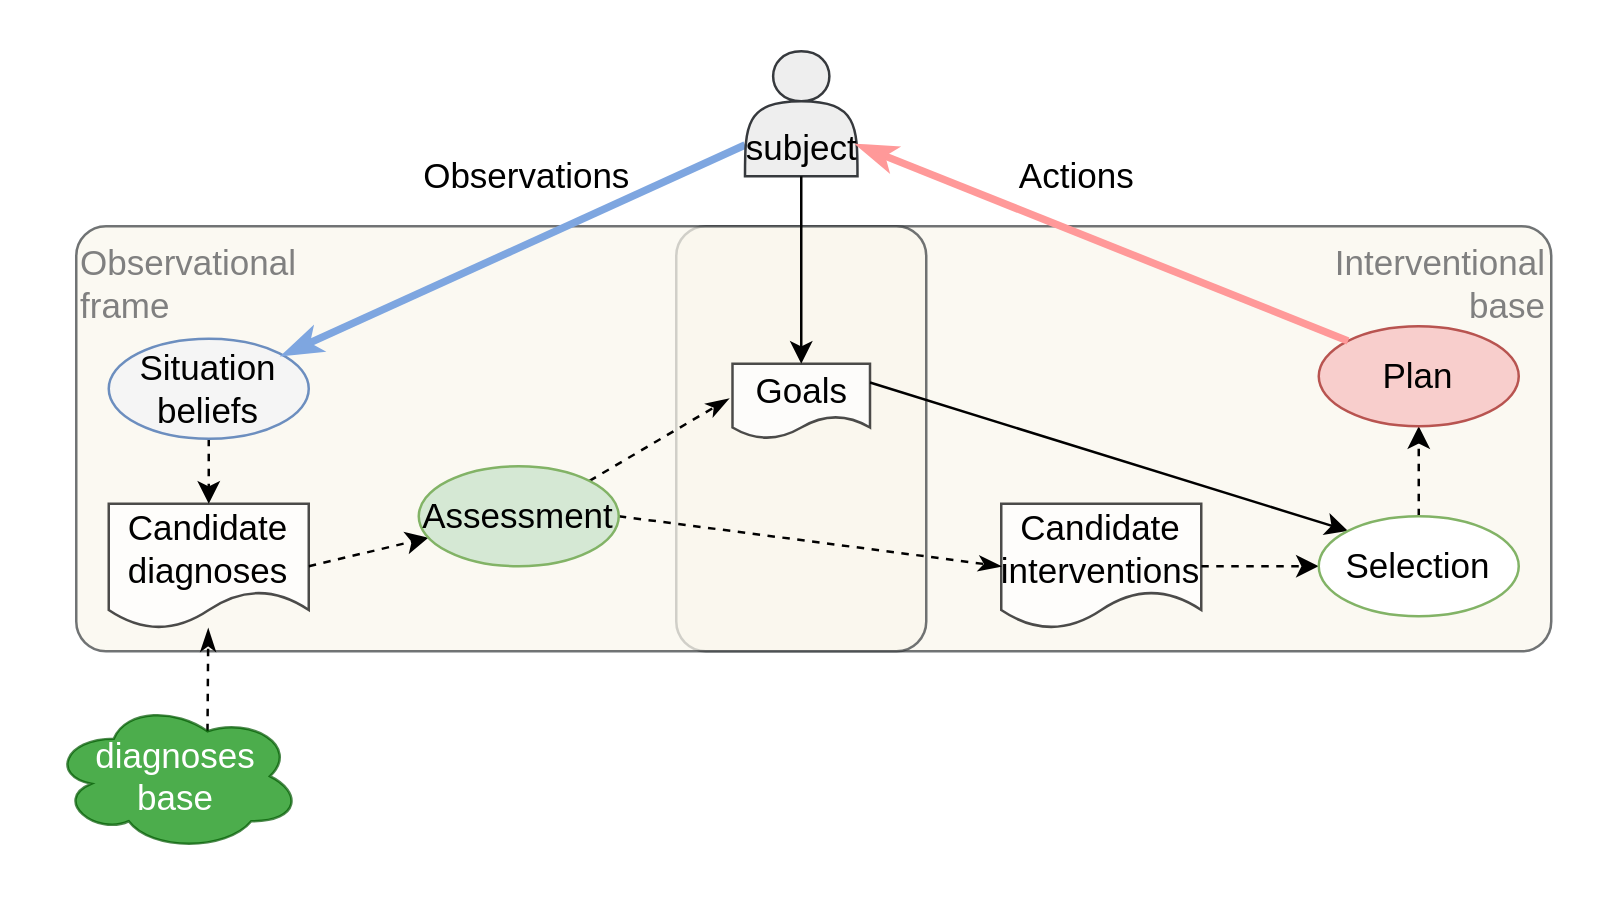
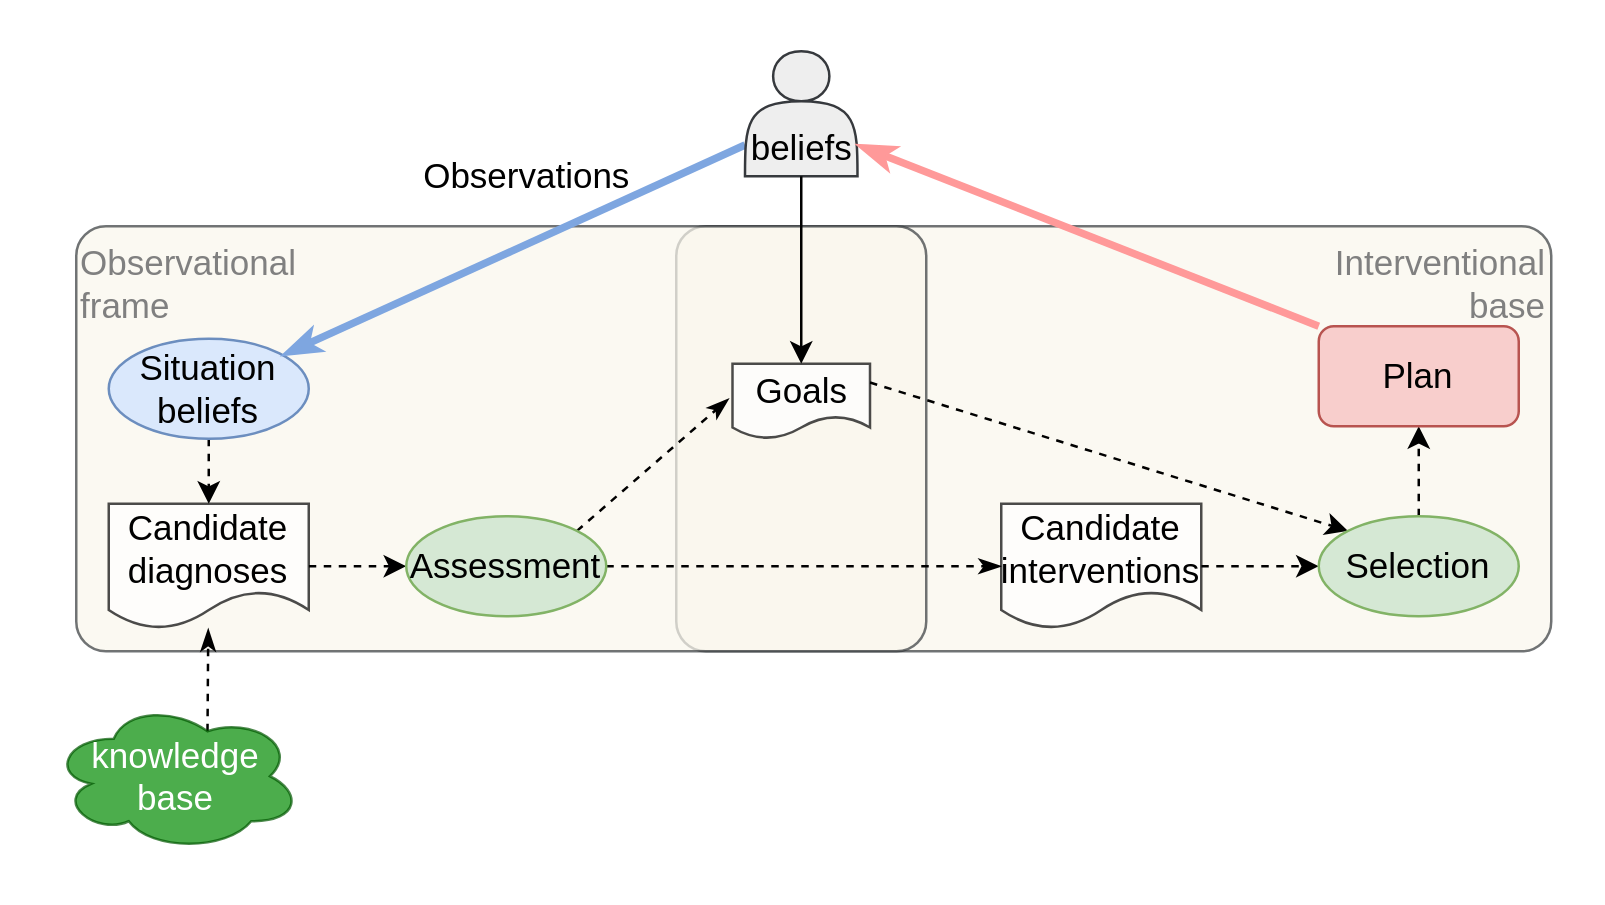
(803, 127) -> (803, 127)
(1076, 176) -> none
(1419, 376) -> (1419, 376)
(209, 389) -> (209, 389)
(1100, 454) -> (1100, 454)
(519, 516) -> (506, 566)
(1419, 566) -> (1419, 566)
(176, 776) -> (176, 776)
